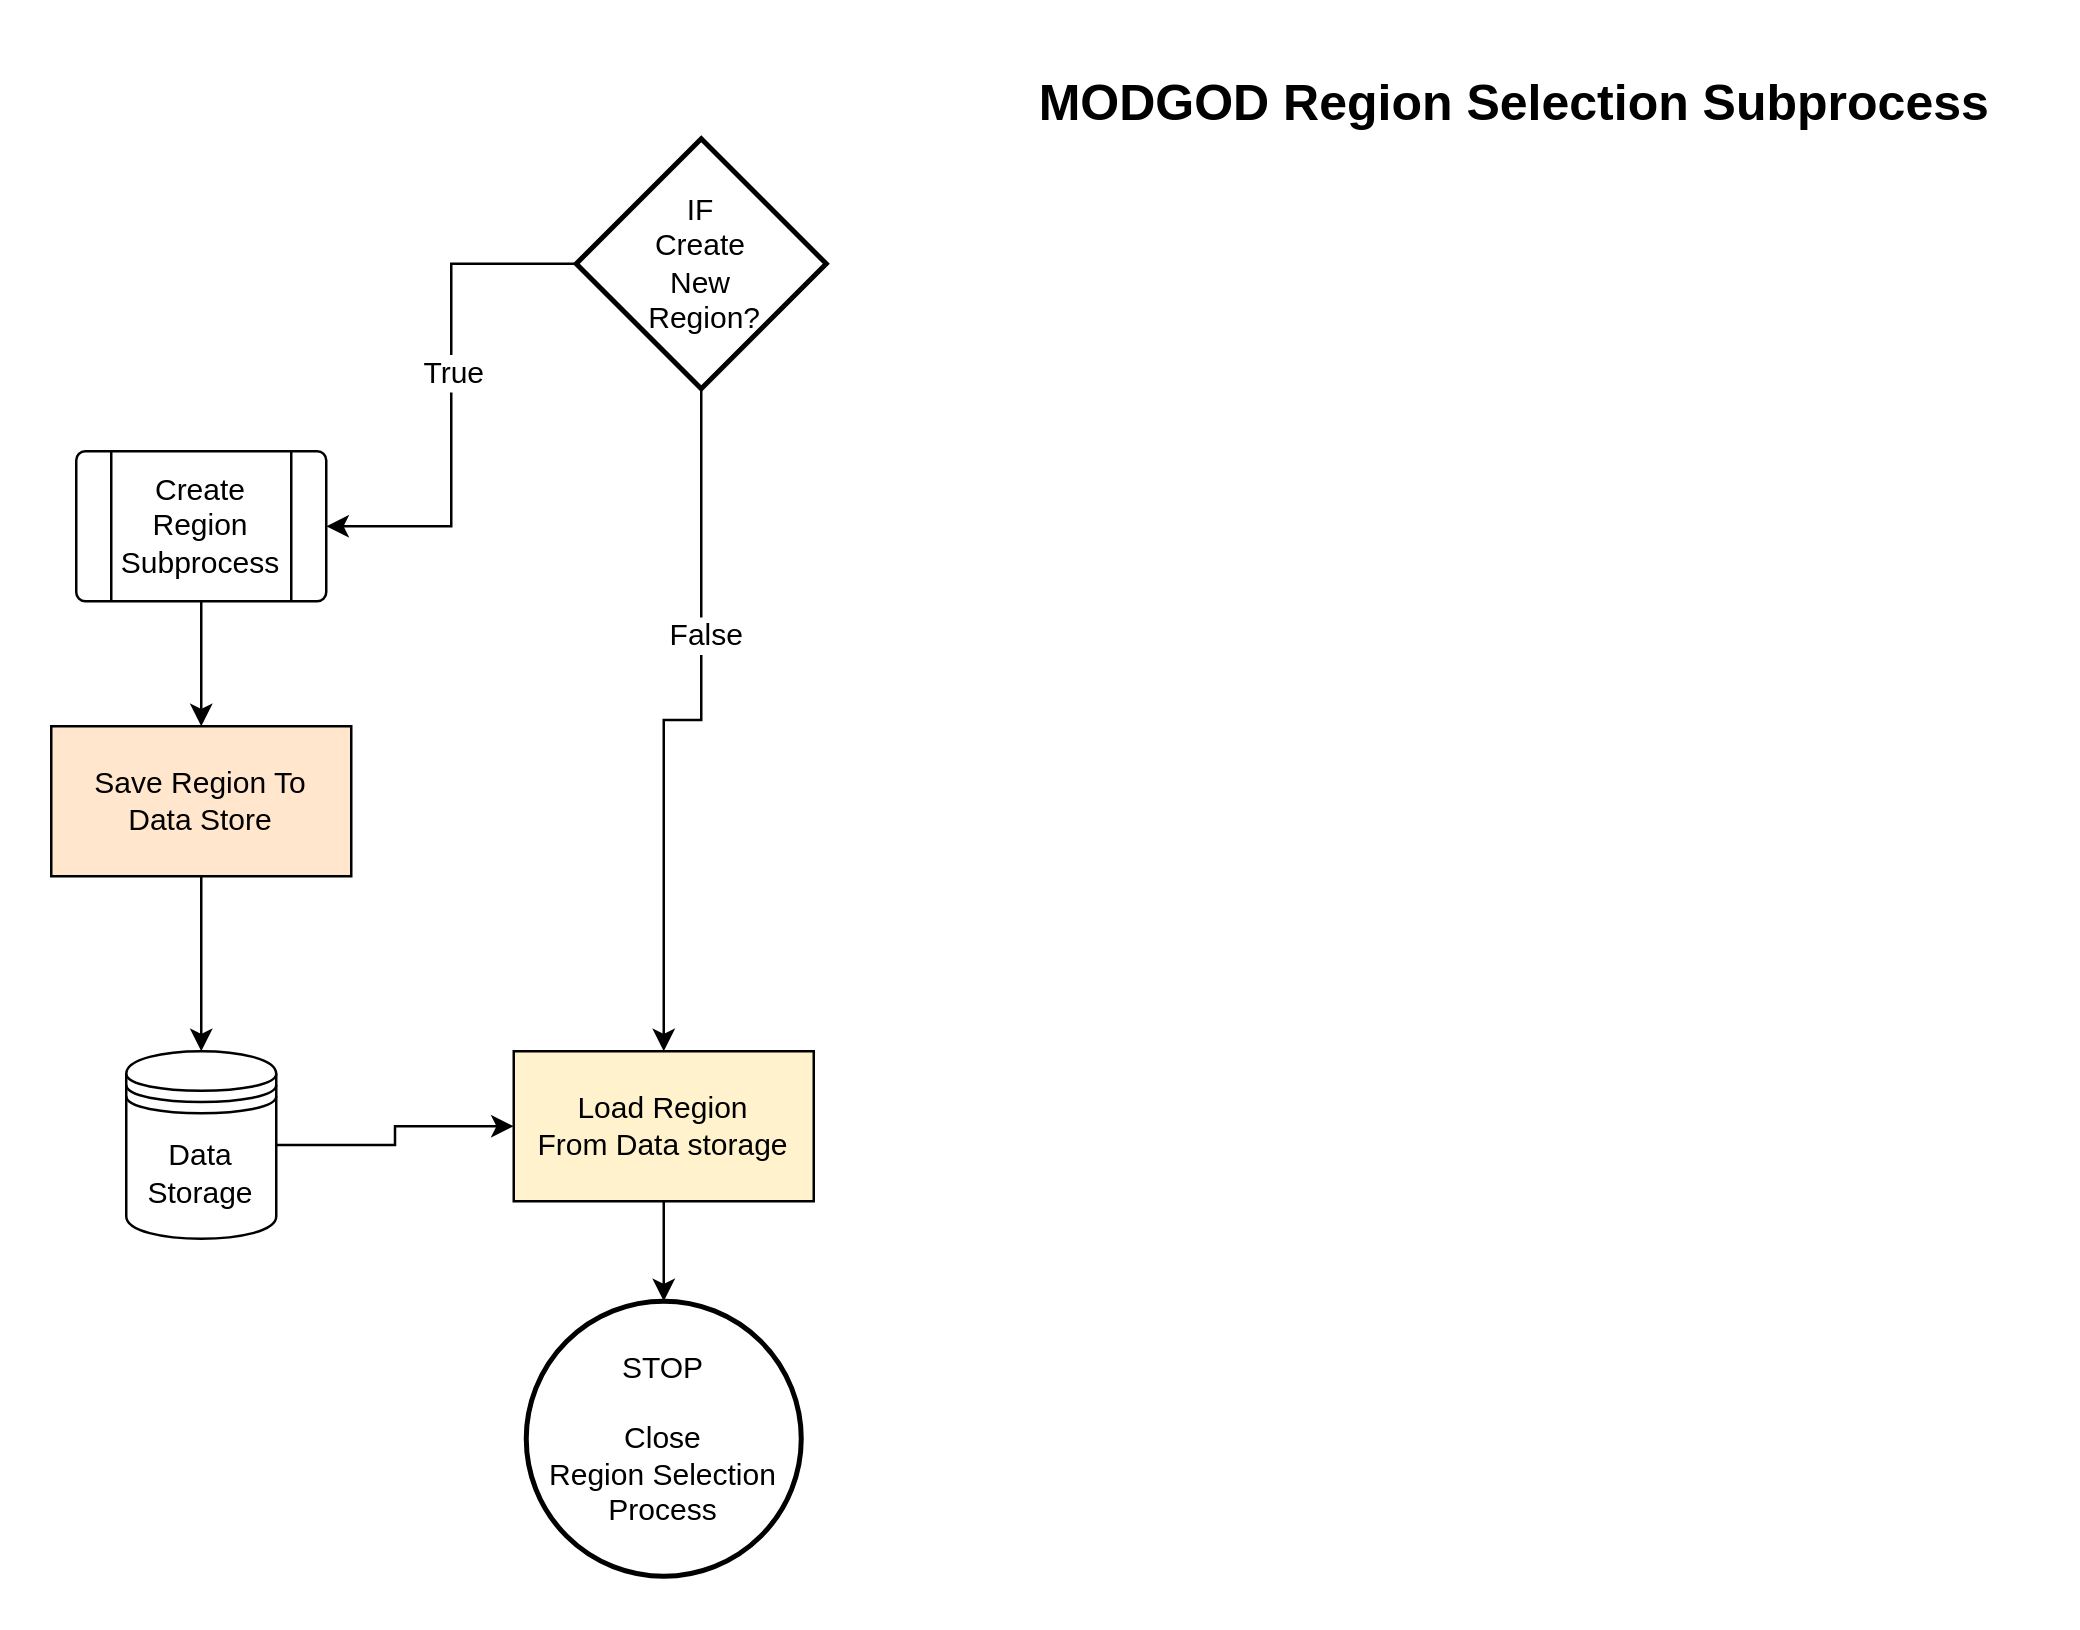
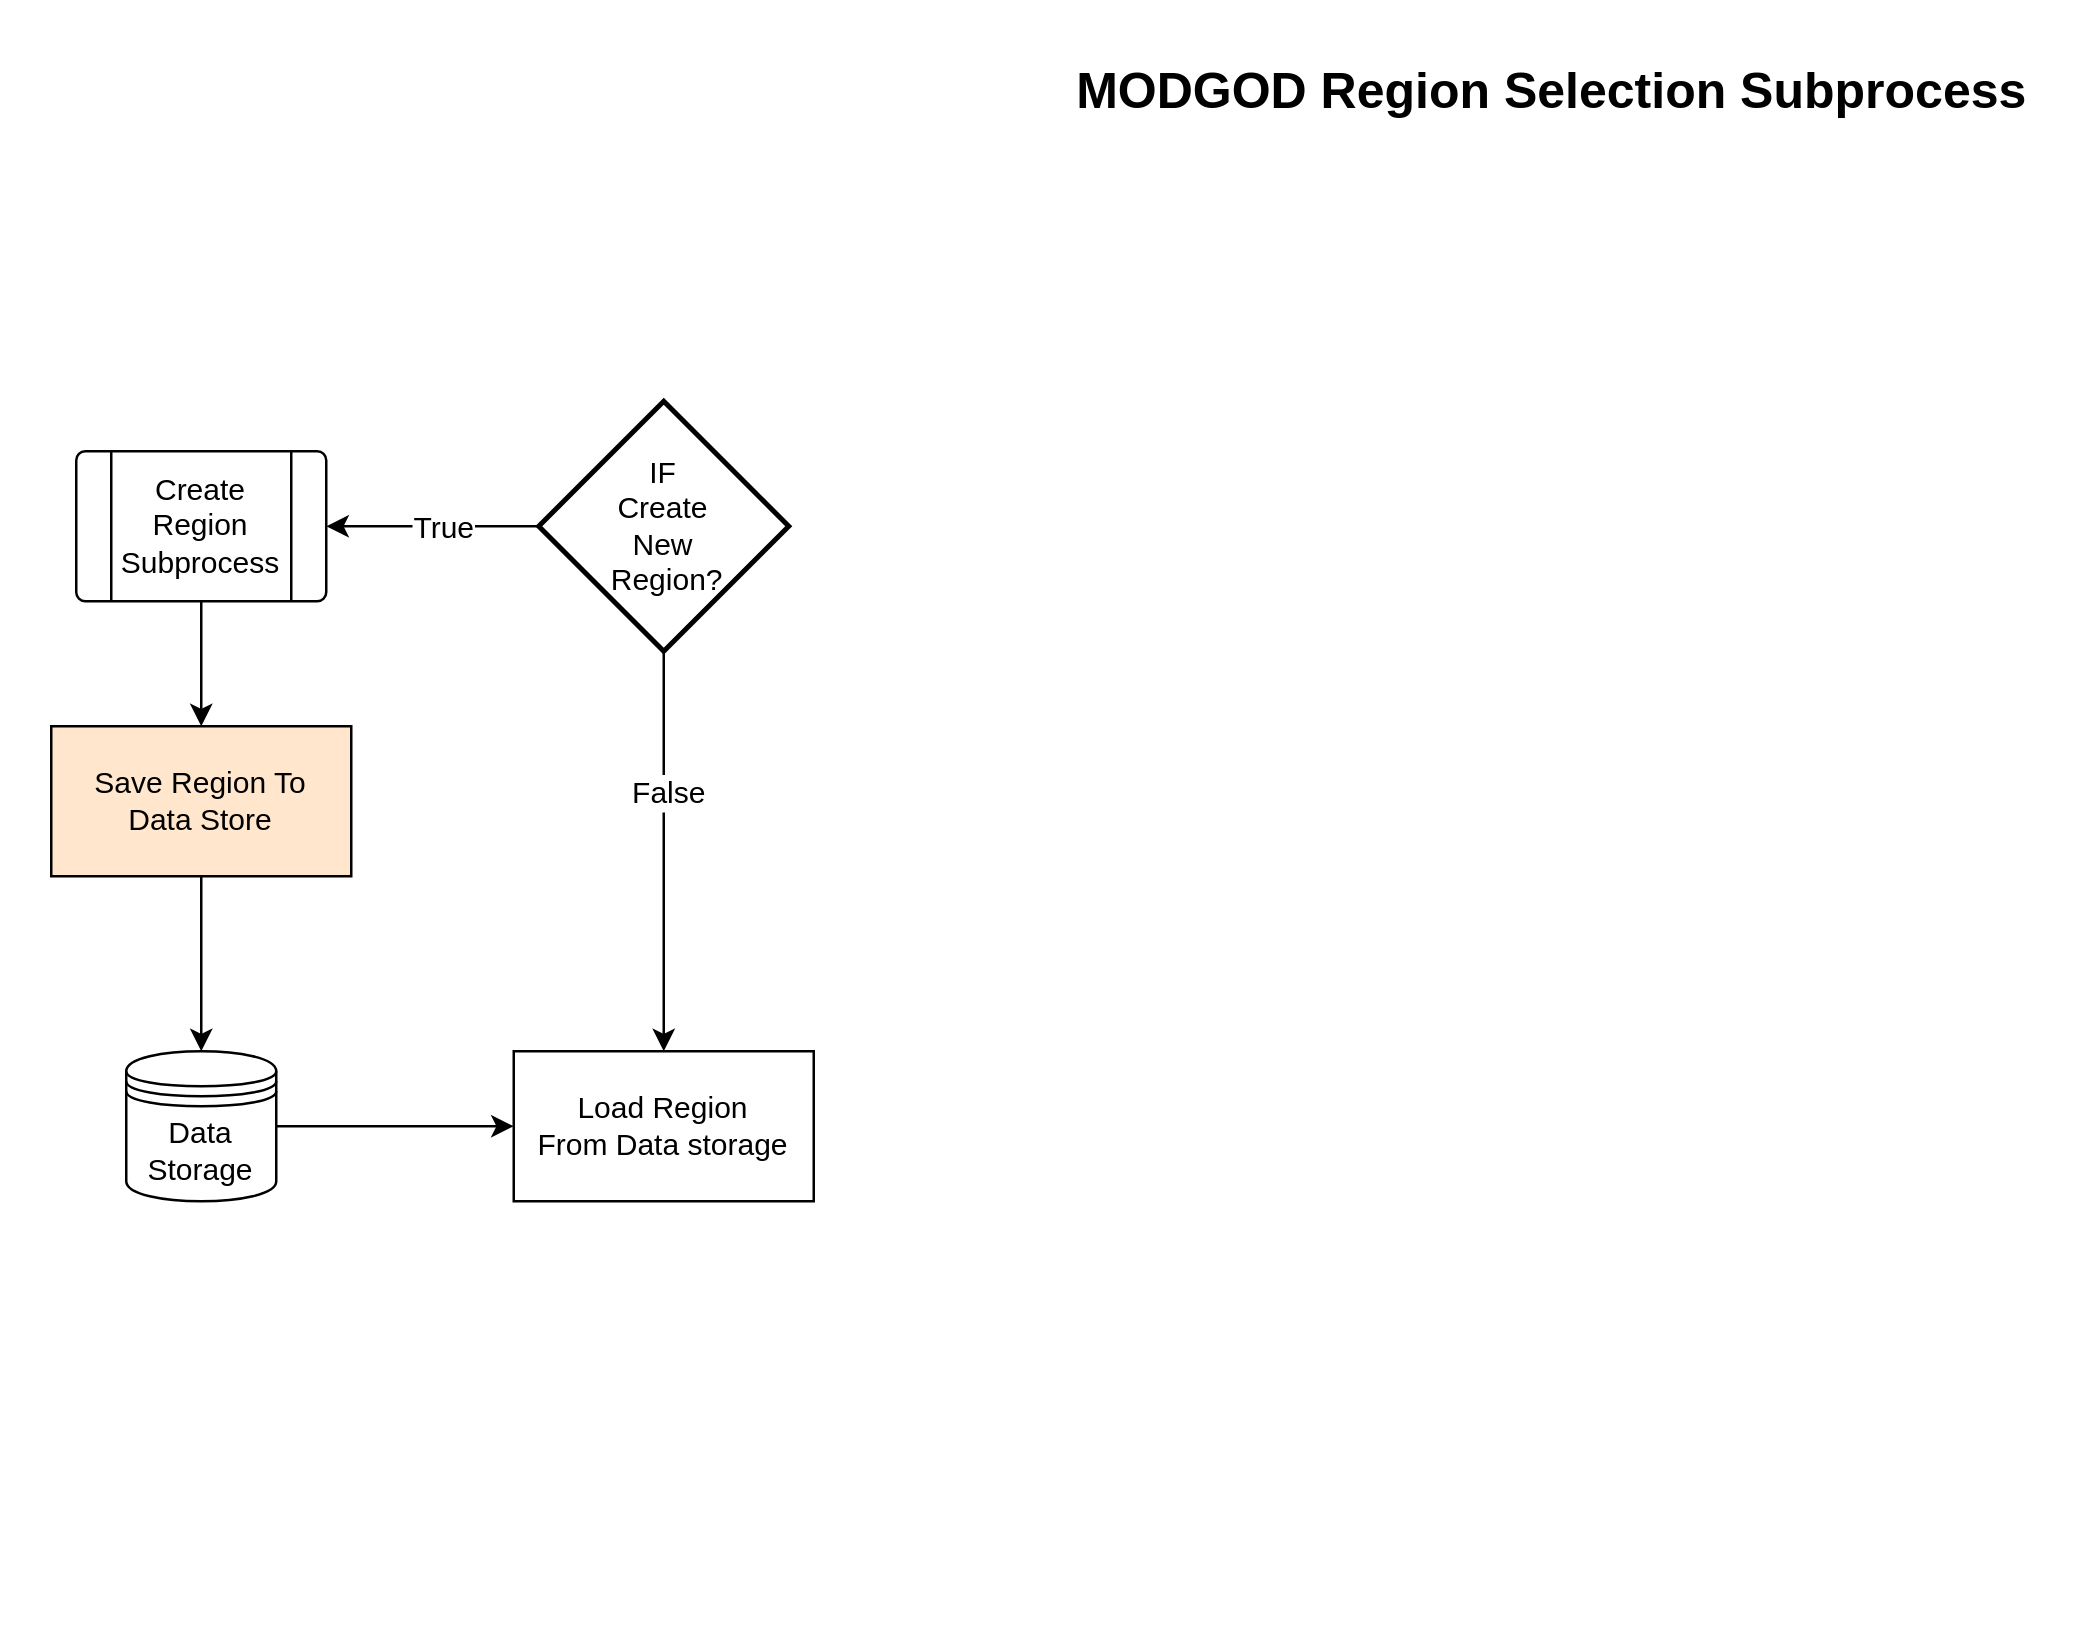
(1514, 101) -> (1551, 89)
(701, 264) -> (664, 526)
(664, 1126) -> (664, 1126)
(201, 1145) -> (201, 1126)
(664, 1243) -> none
(664, 1439) -> none
